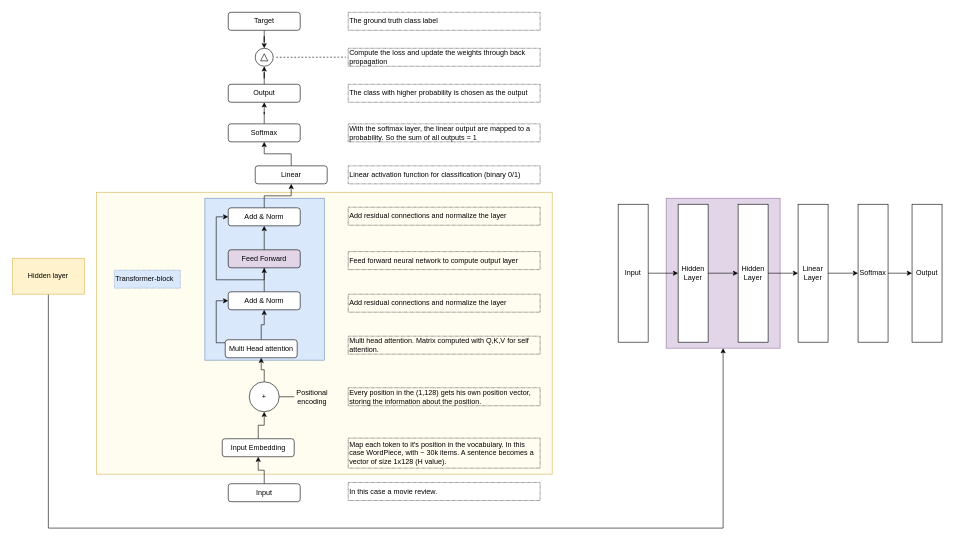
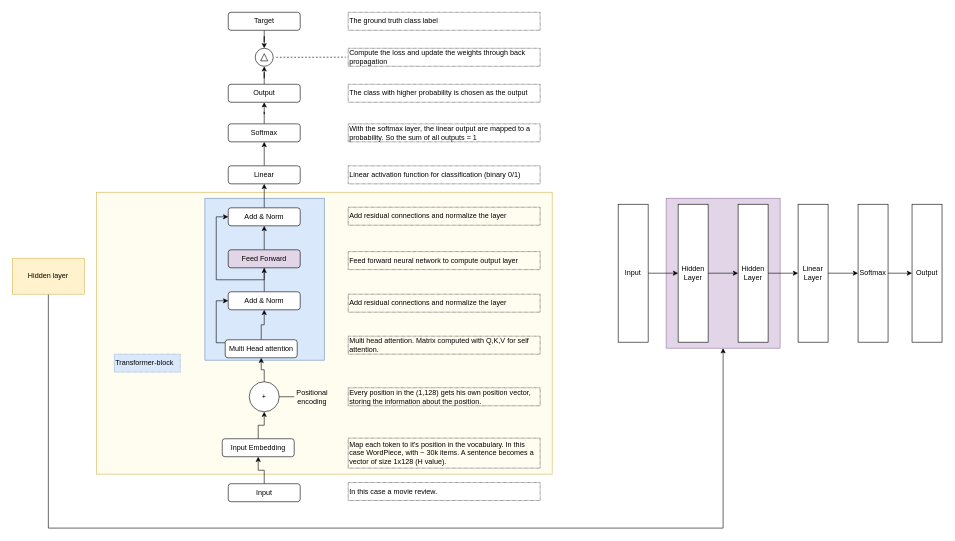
(291, 175) -> (264, 175)
(147, 279) -> (147, 363)
